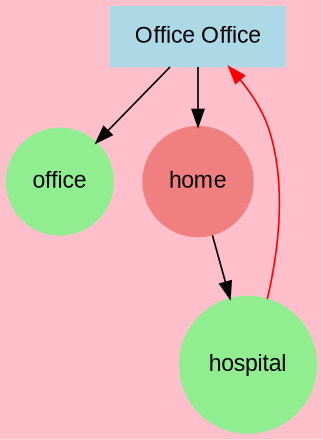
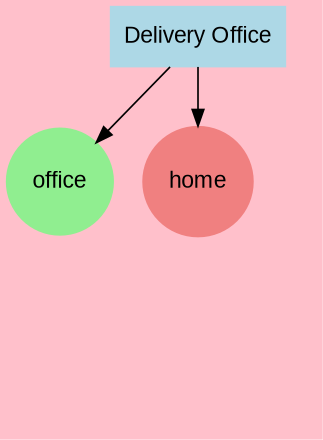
(198, 37) -> (198, 37)
(248, 365) -> none
